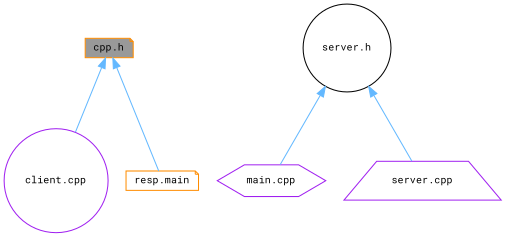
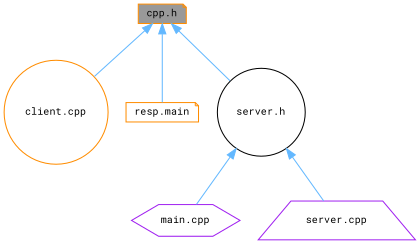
none -> (204, 56)
(56, 181) -> (56, 112)
